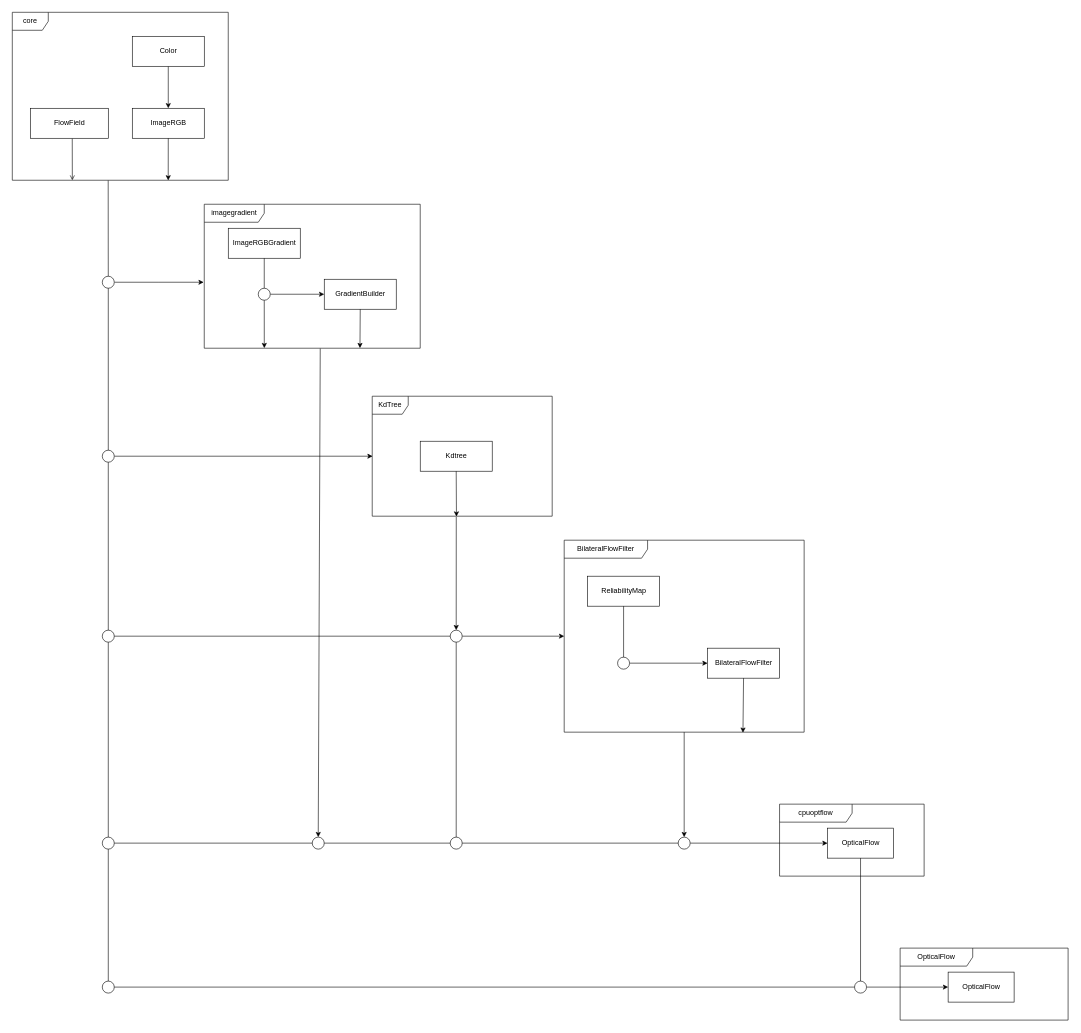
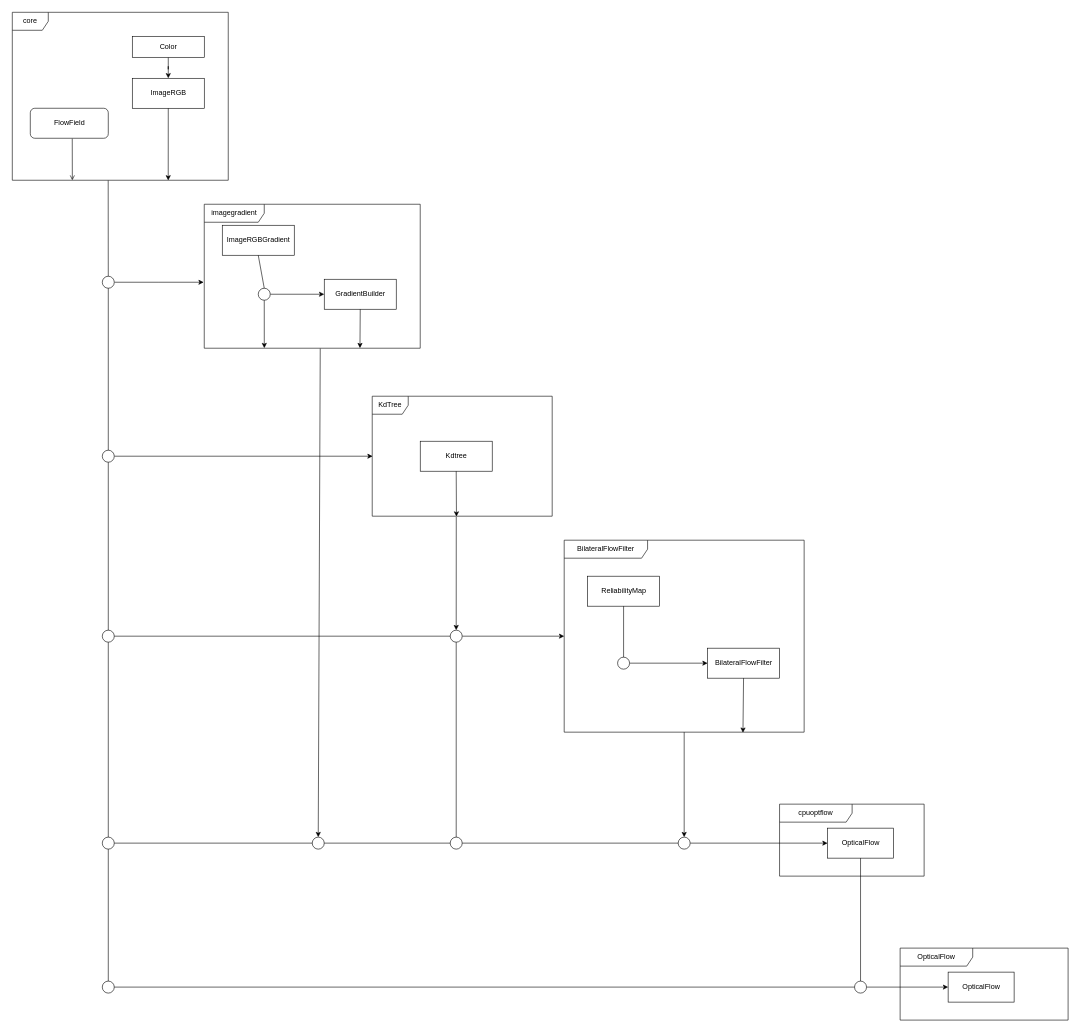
(168, 51) -> (168, 47)
(69, 123) -> (69, 123)
(168, 123) -> (168, 93)
(264, 243) -> (258, 240)
